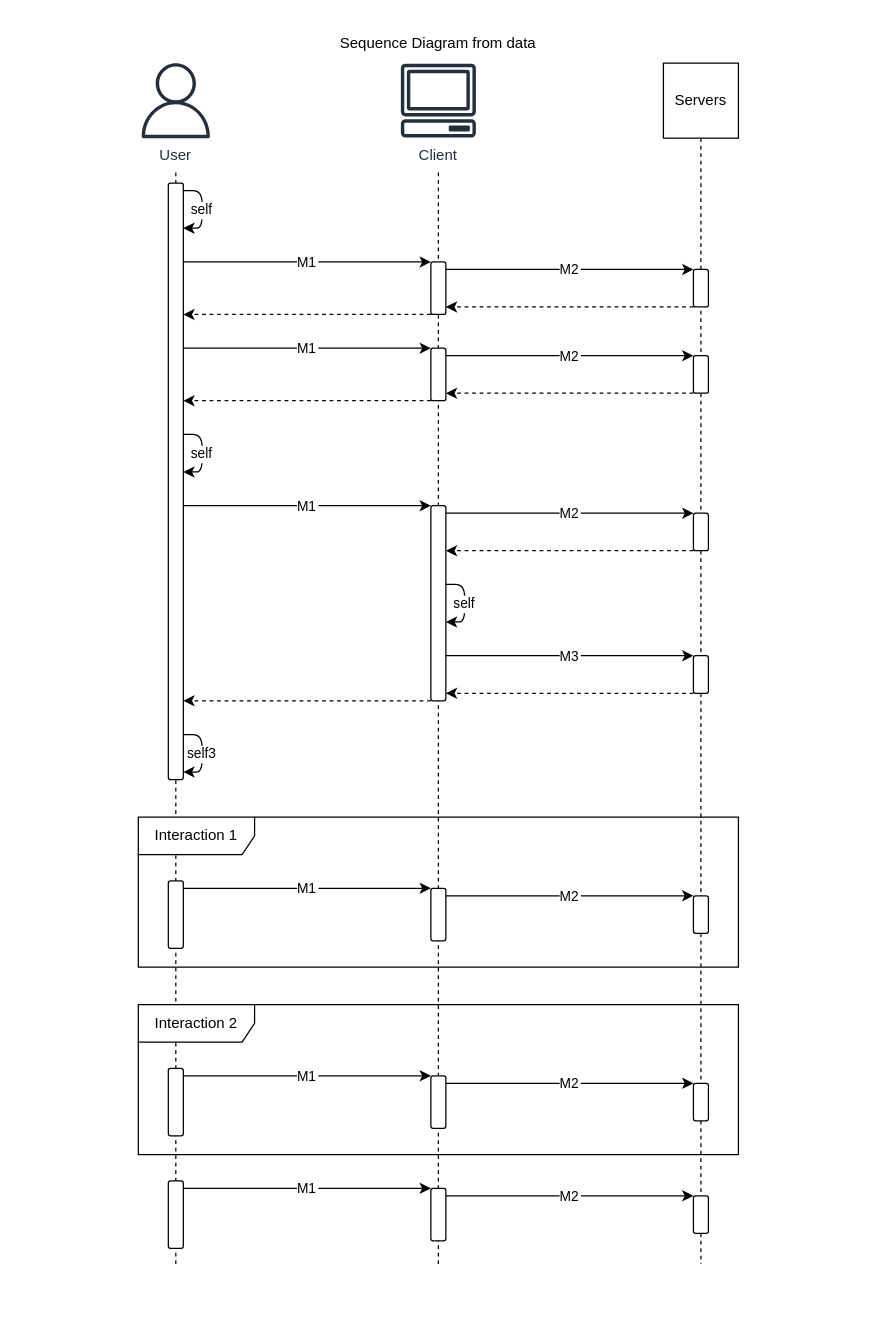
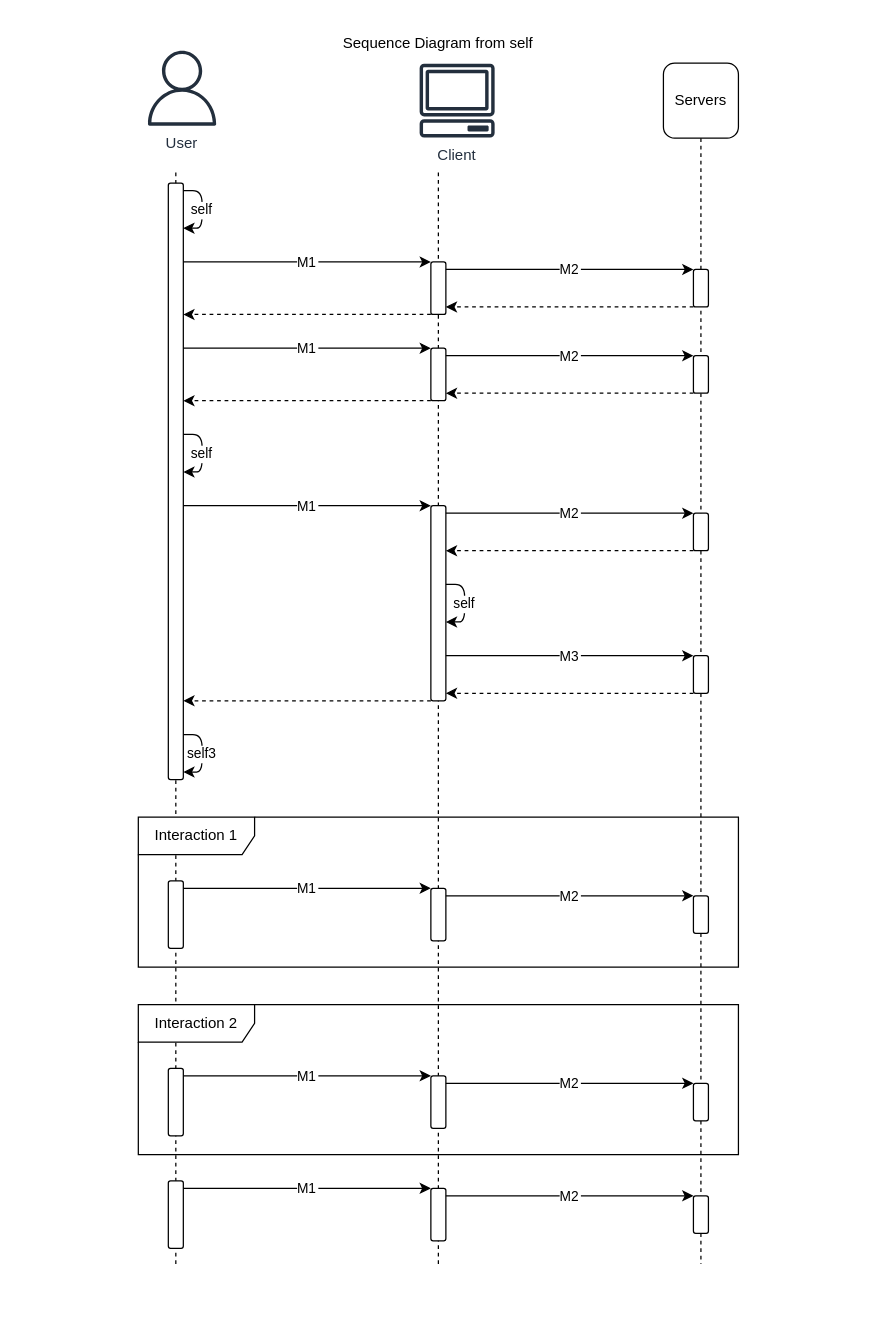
(438, 43) -> (438, 43)
(176, 101) -> (182, 88)
(438, 101) -> (457, 101)
(701, 101) -> (701, 101)
